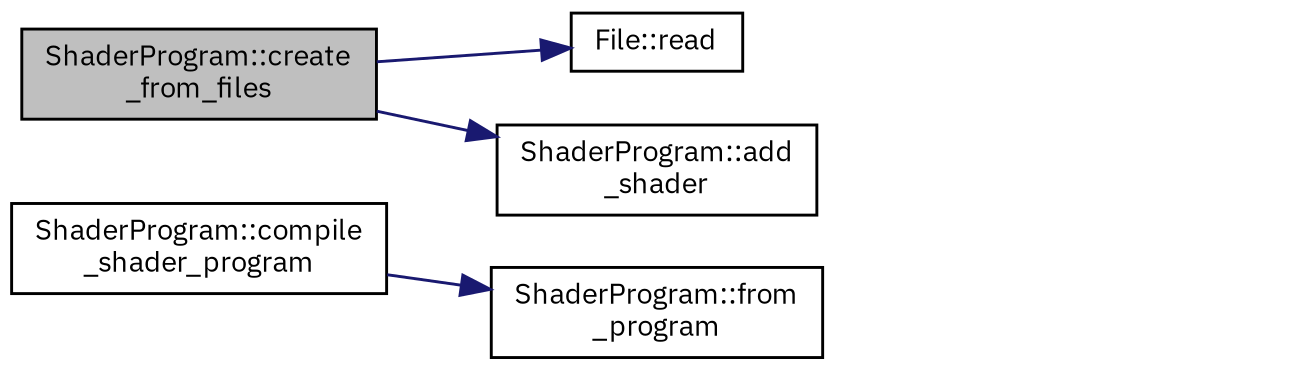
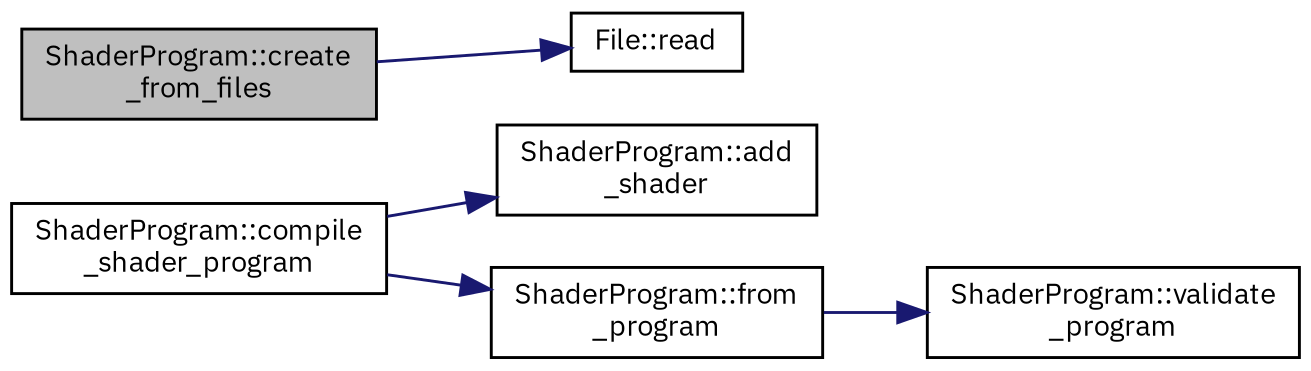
(422, 121) -> (427, 209)
none -> (1113, 312)
